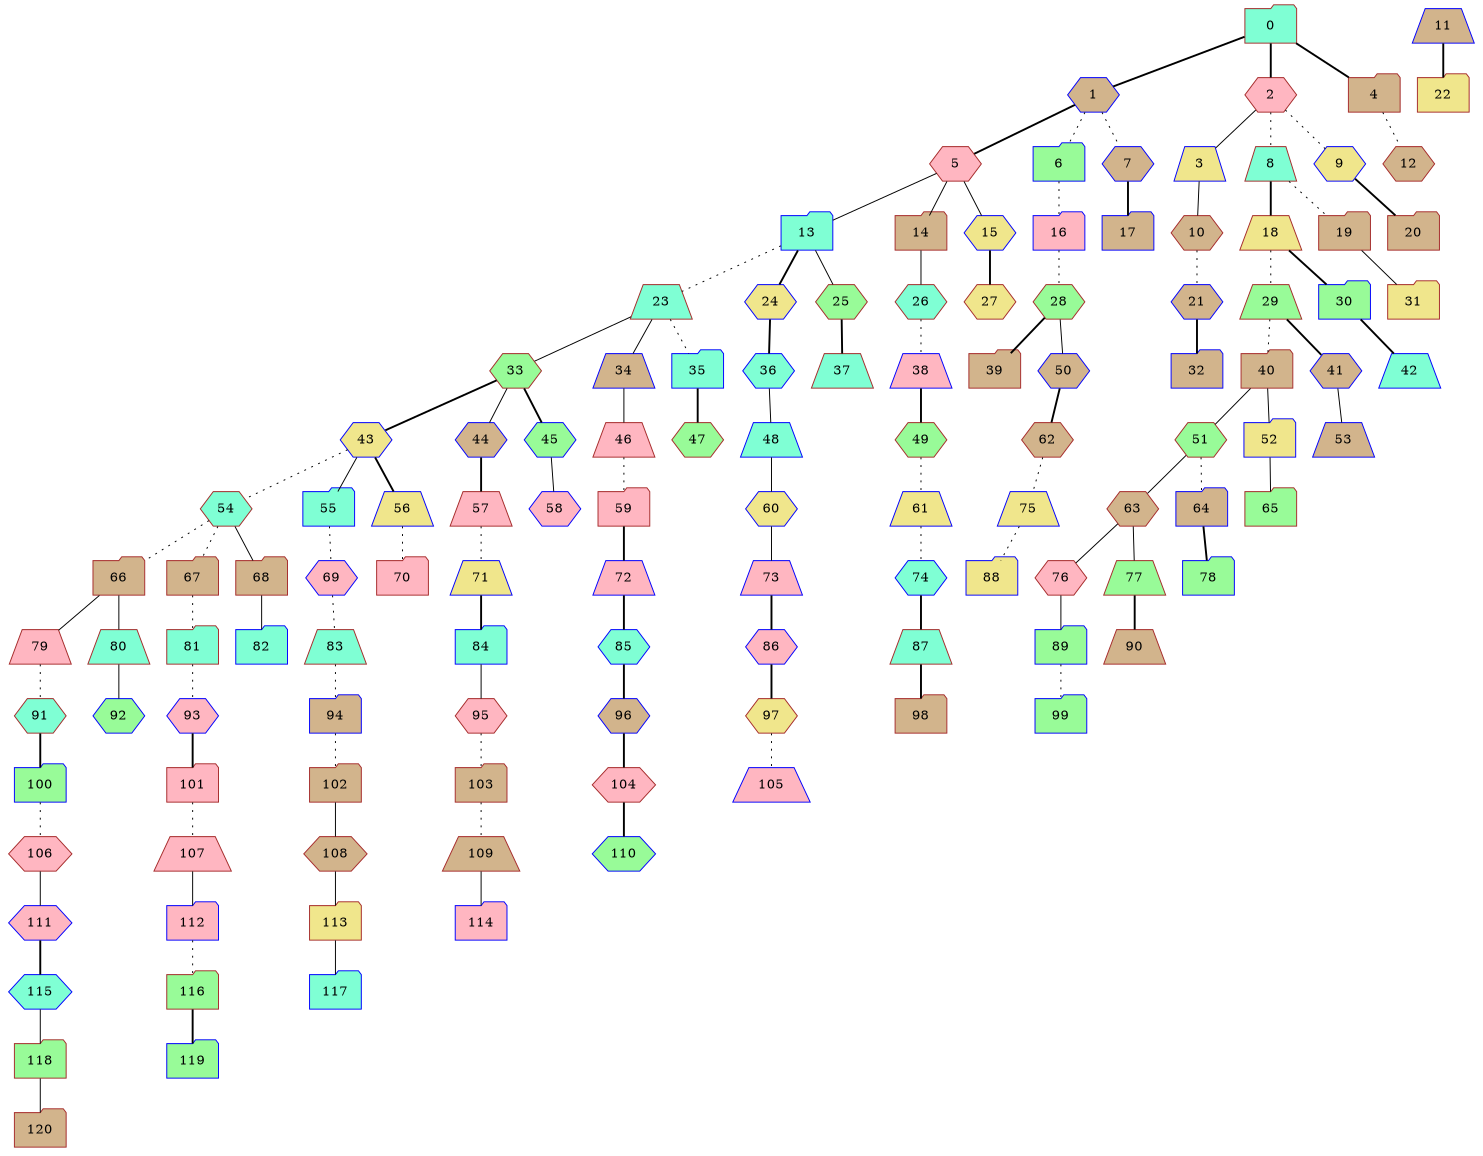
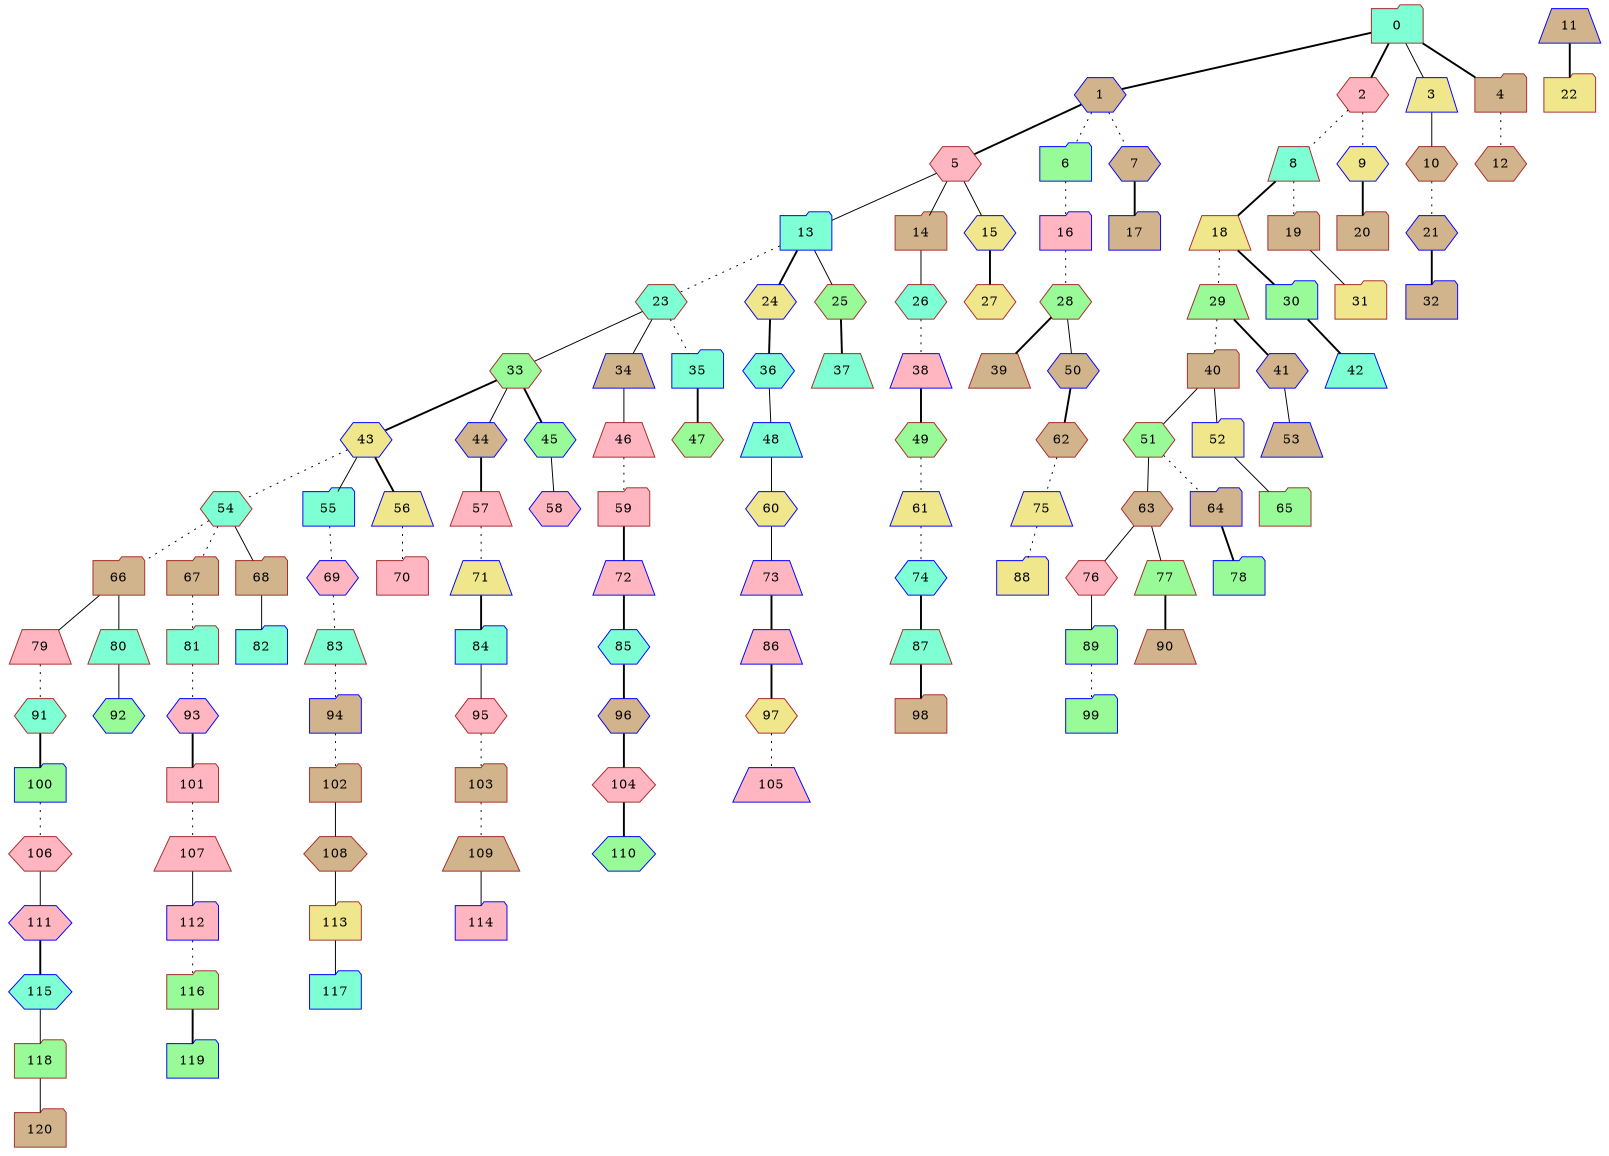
(1236, 129) -> (1415, 60)
(661, 302) -> (661, 302)
(995, 371) -> (1000, 371)
(771, 647) -> (771, 647)
